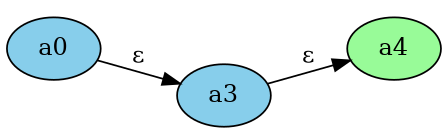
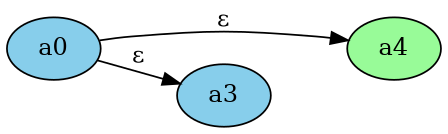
(301, 74) -> (215, 32)
